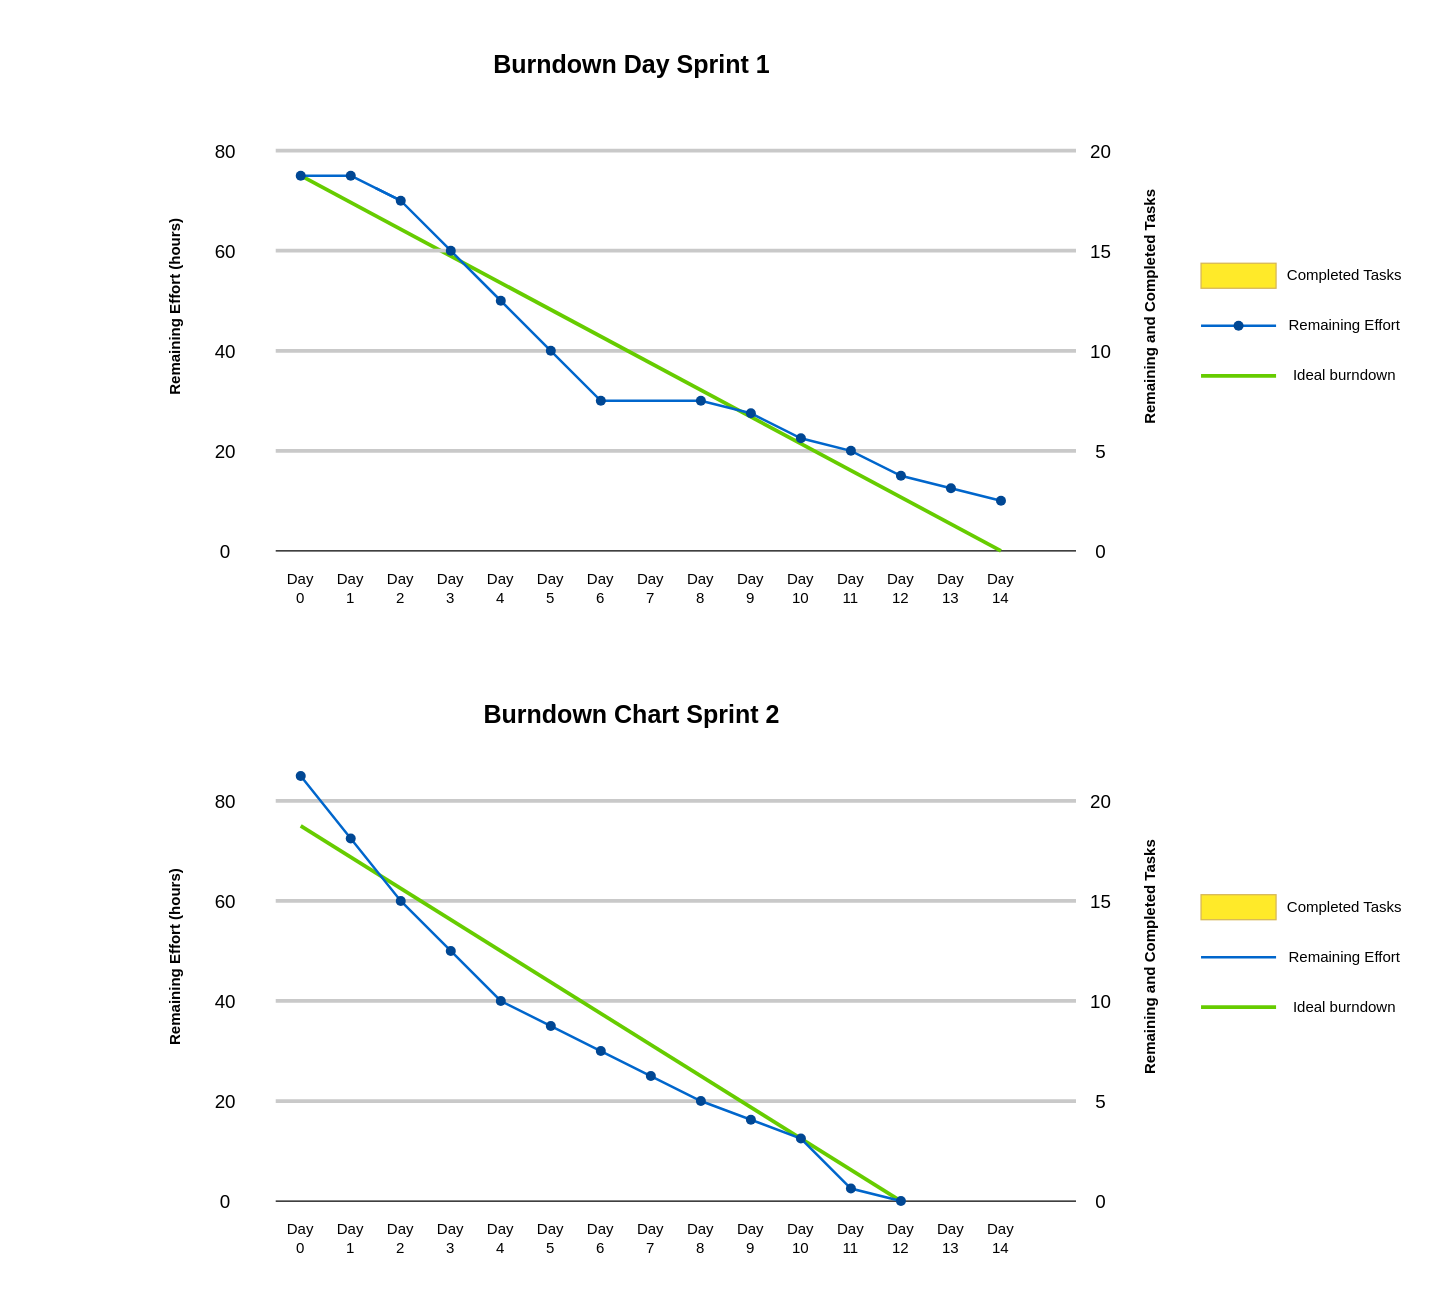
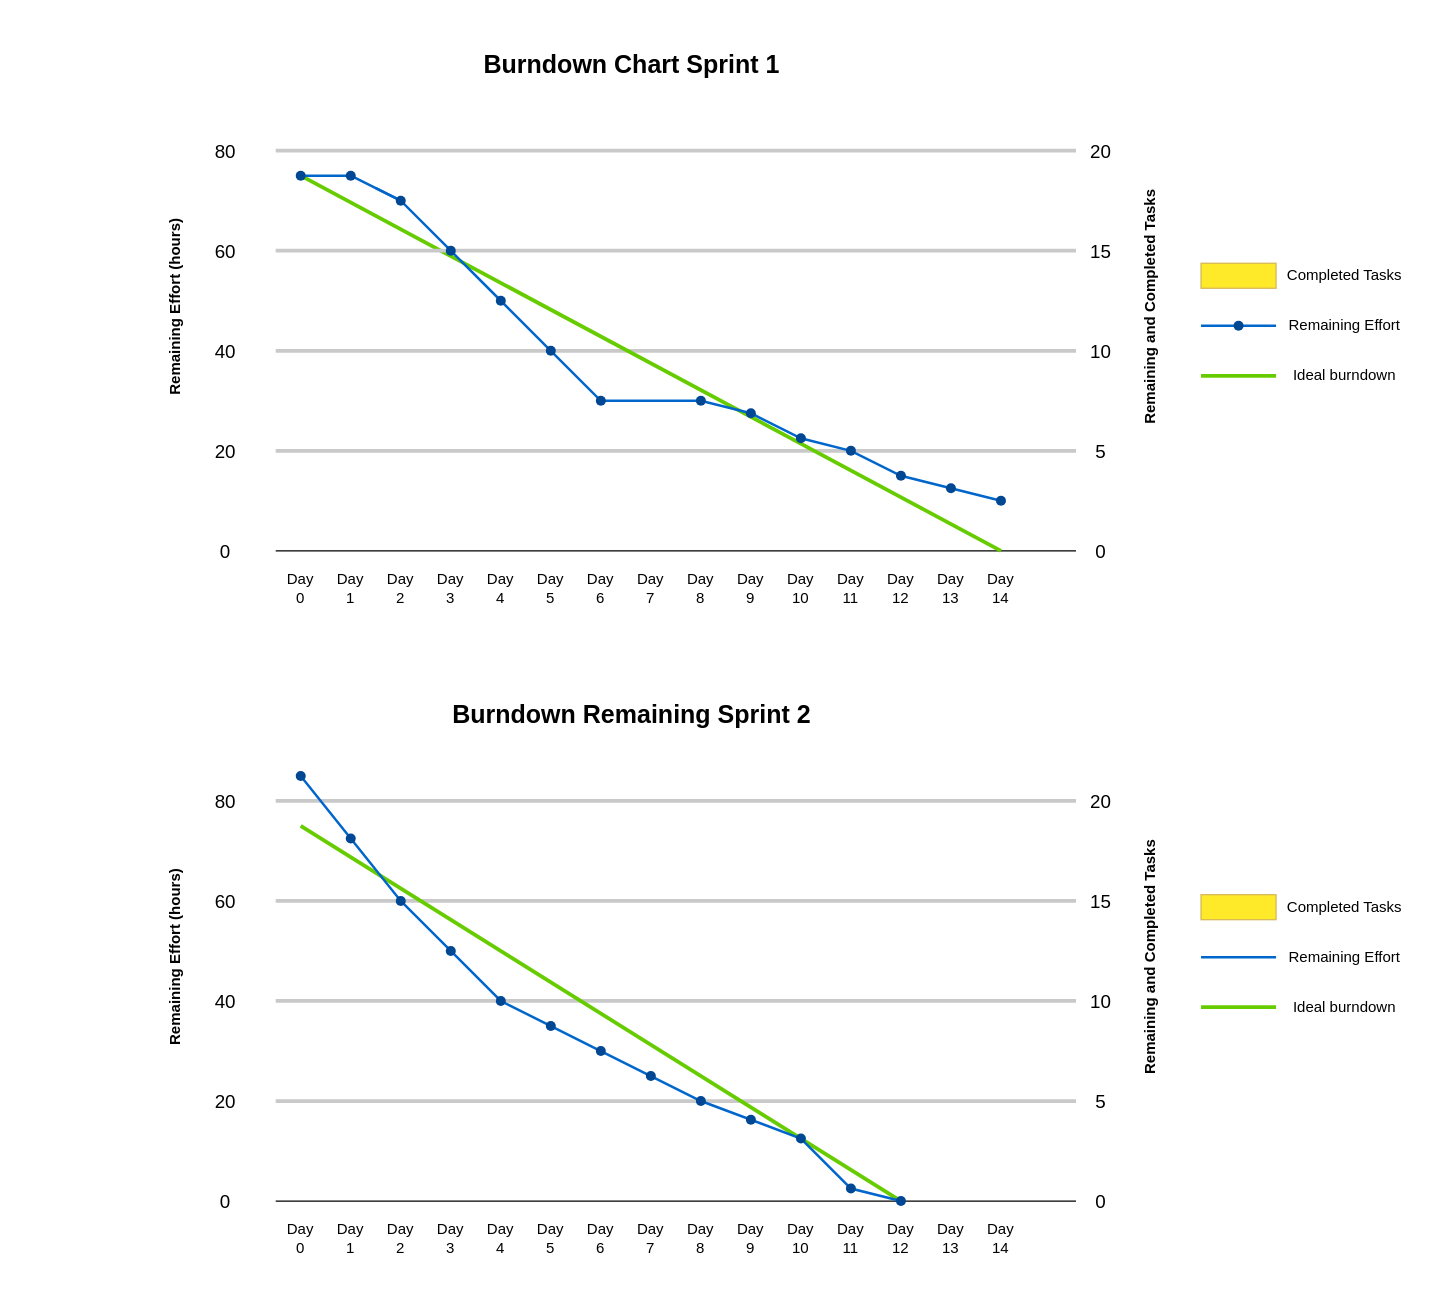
(632, 63) -> (632, 63)
(632, 713) -> (632, 713)
